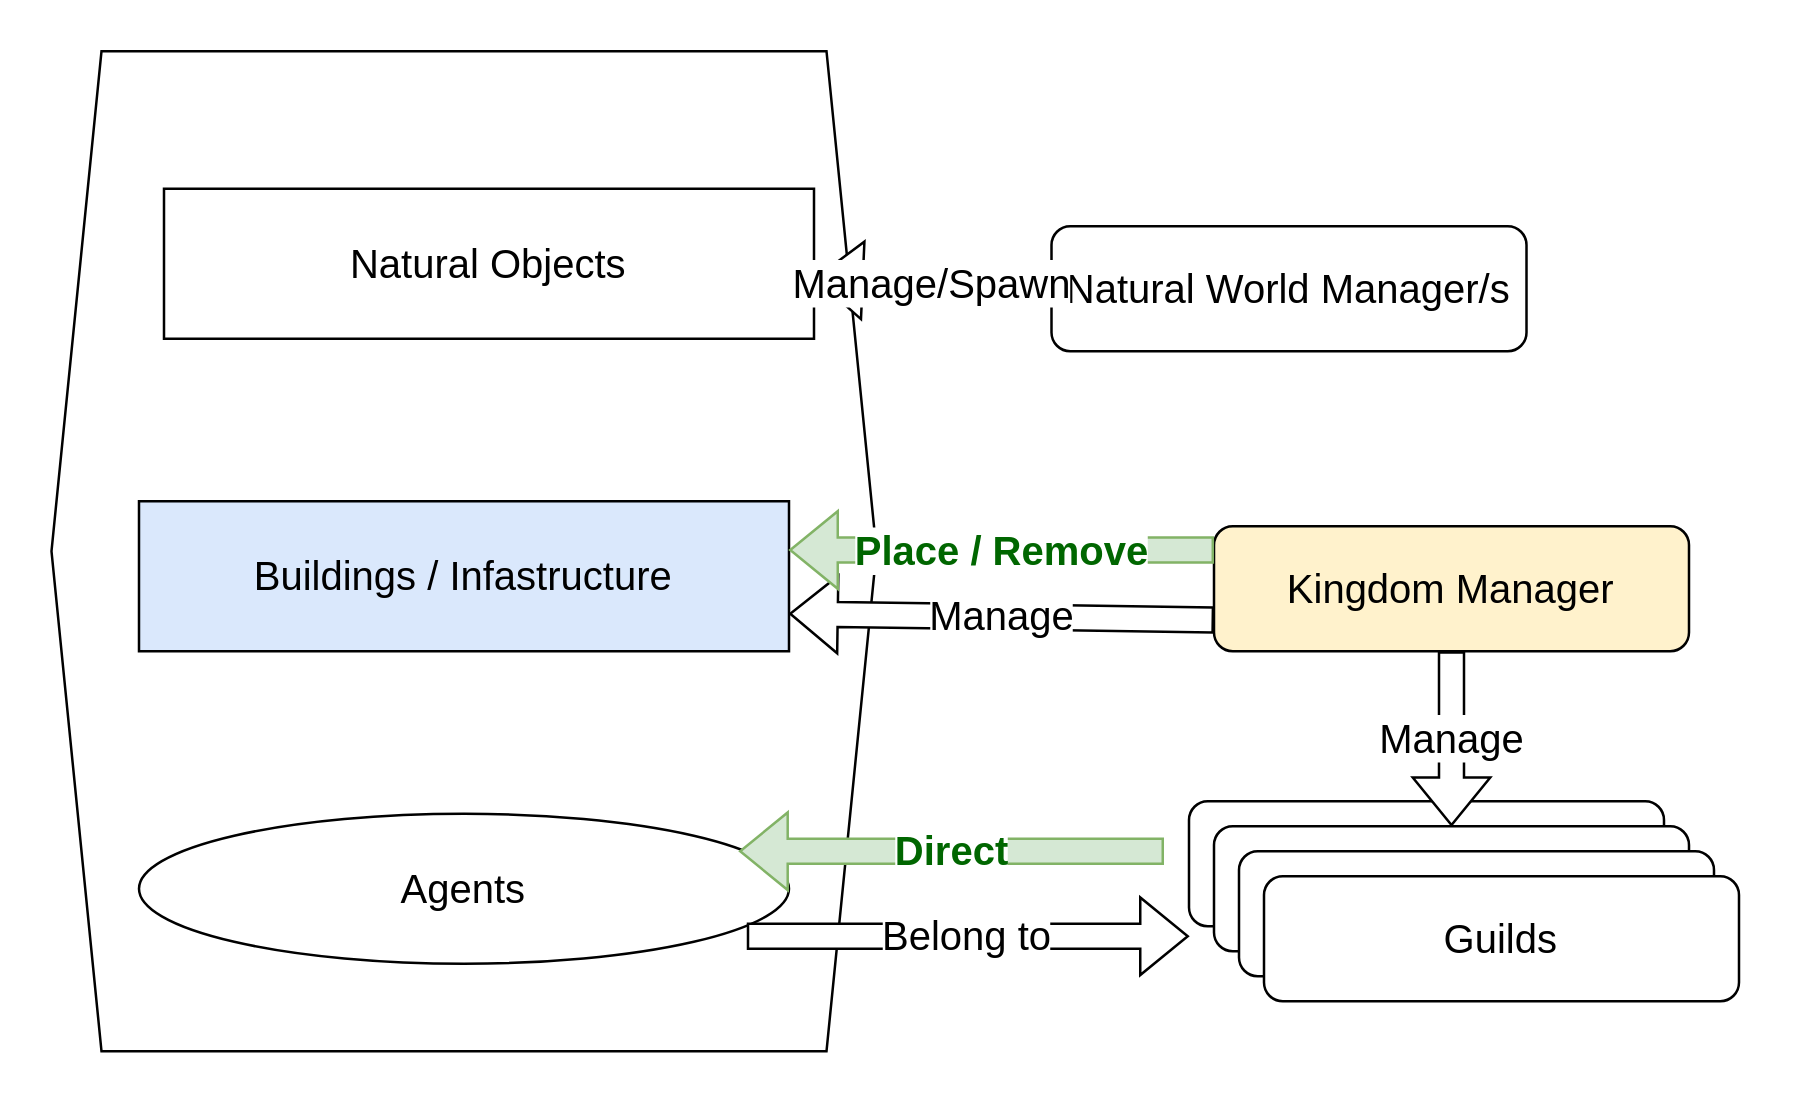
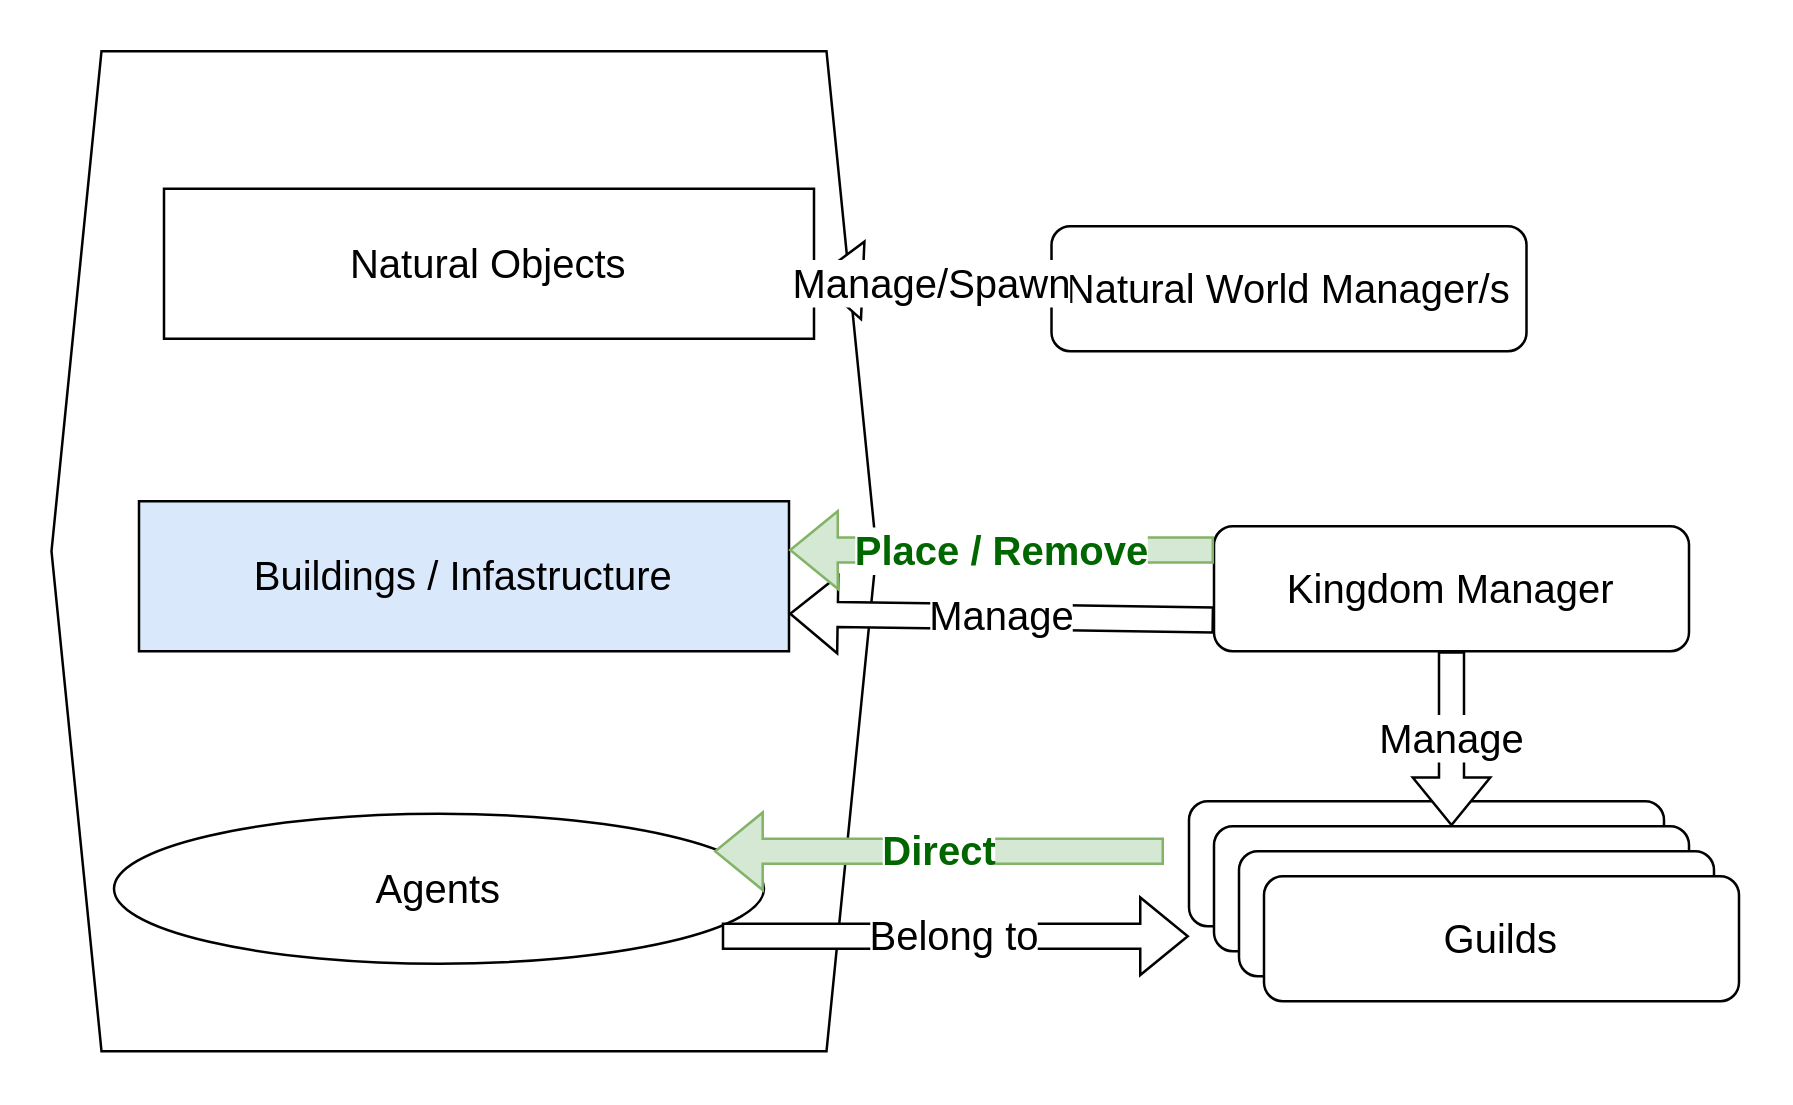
(1451, 589) -> (1451, 589)
(464, 889) -> (439, 889)
